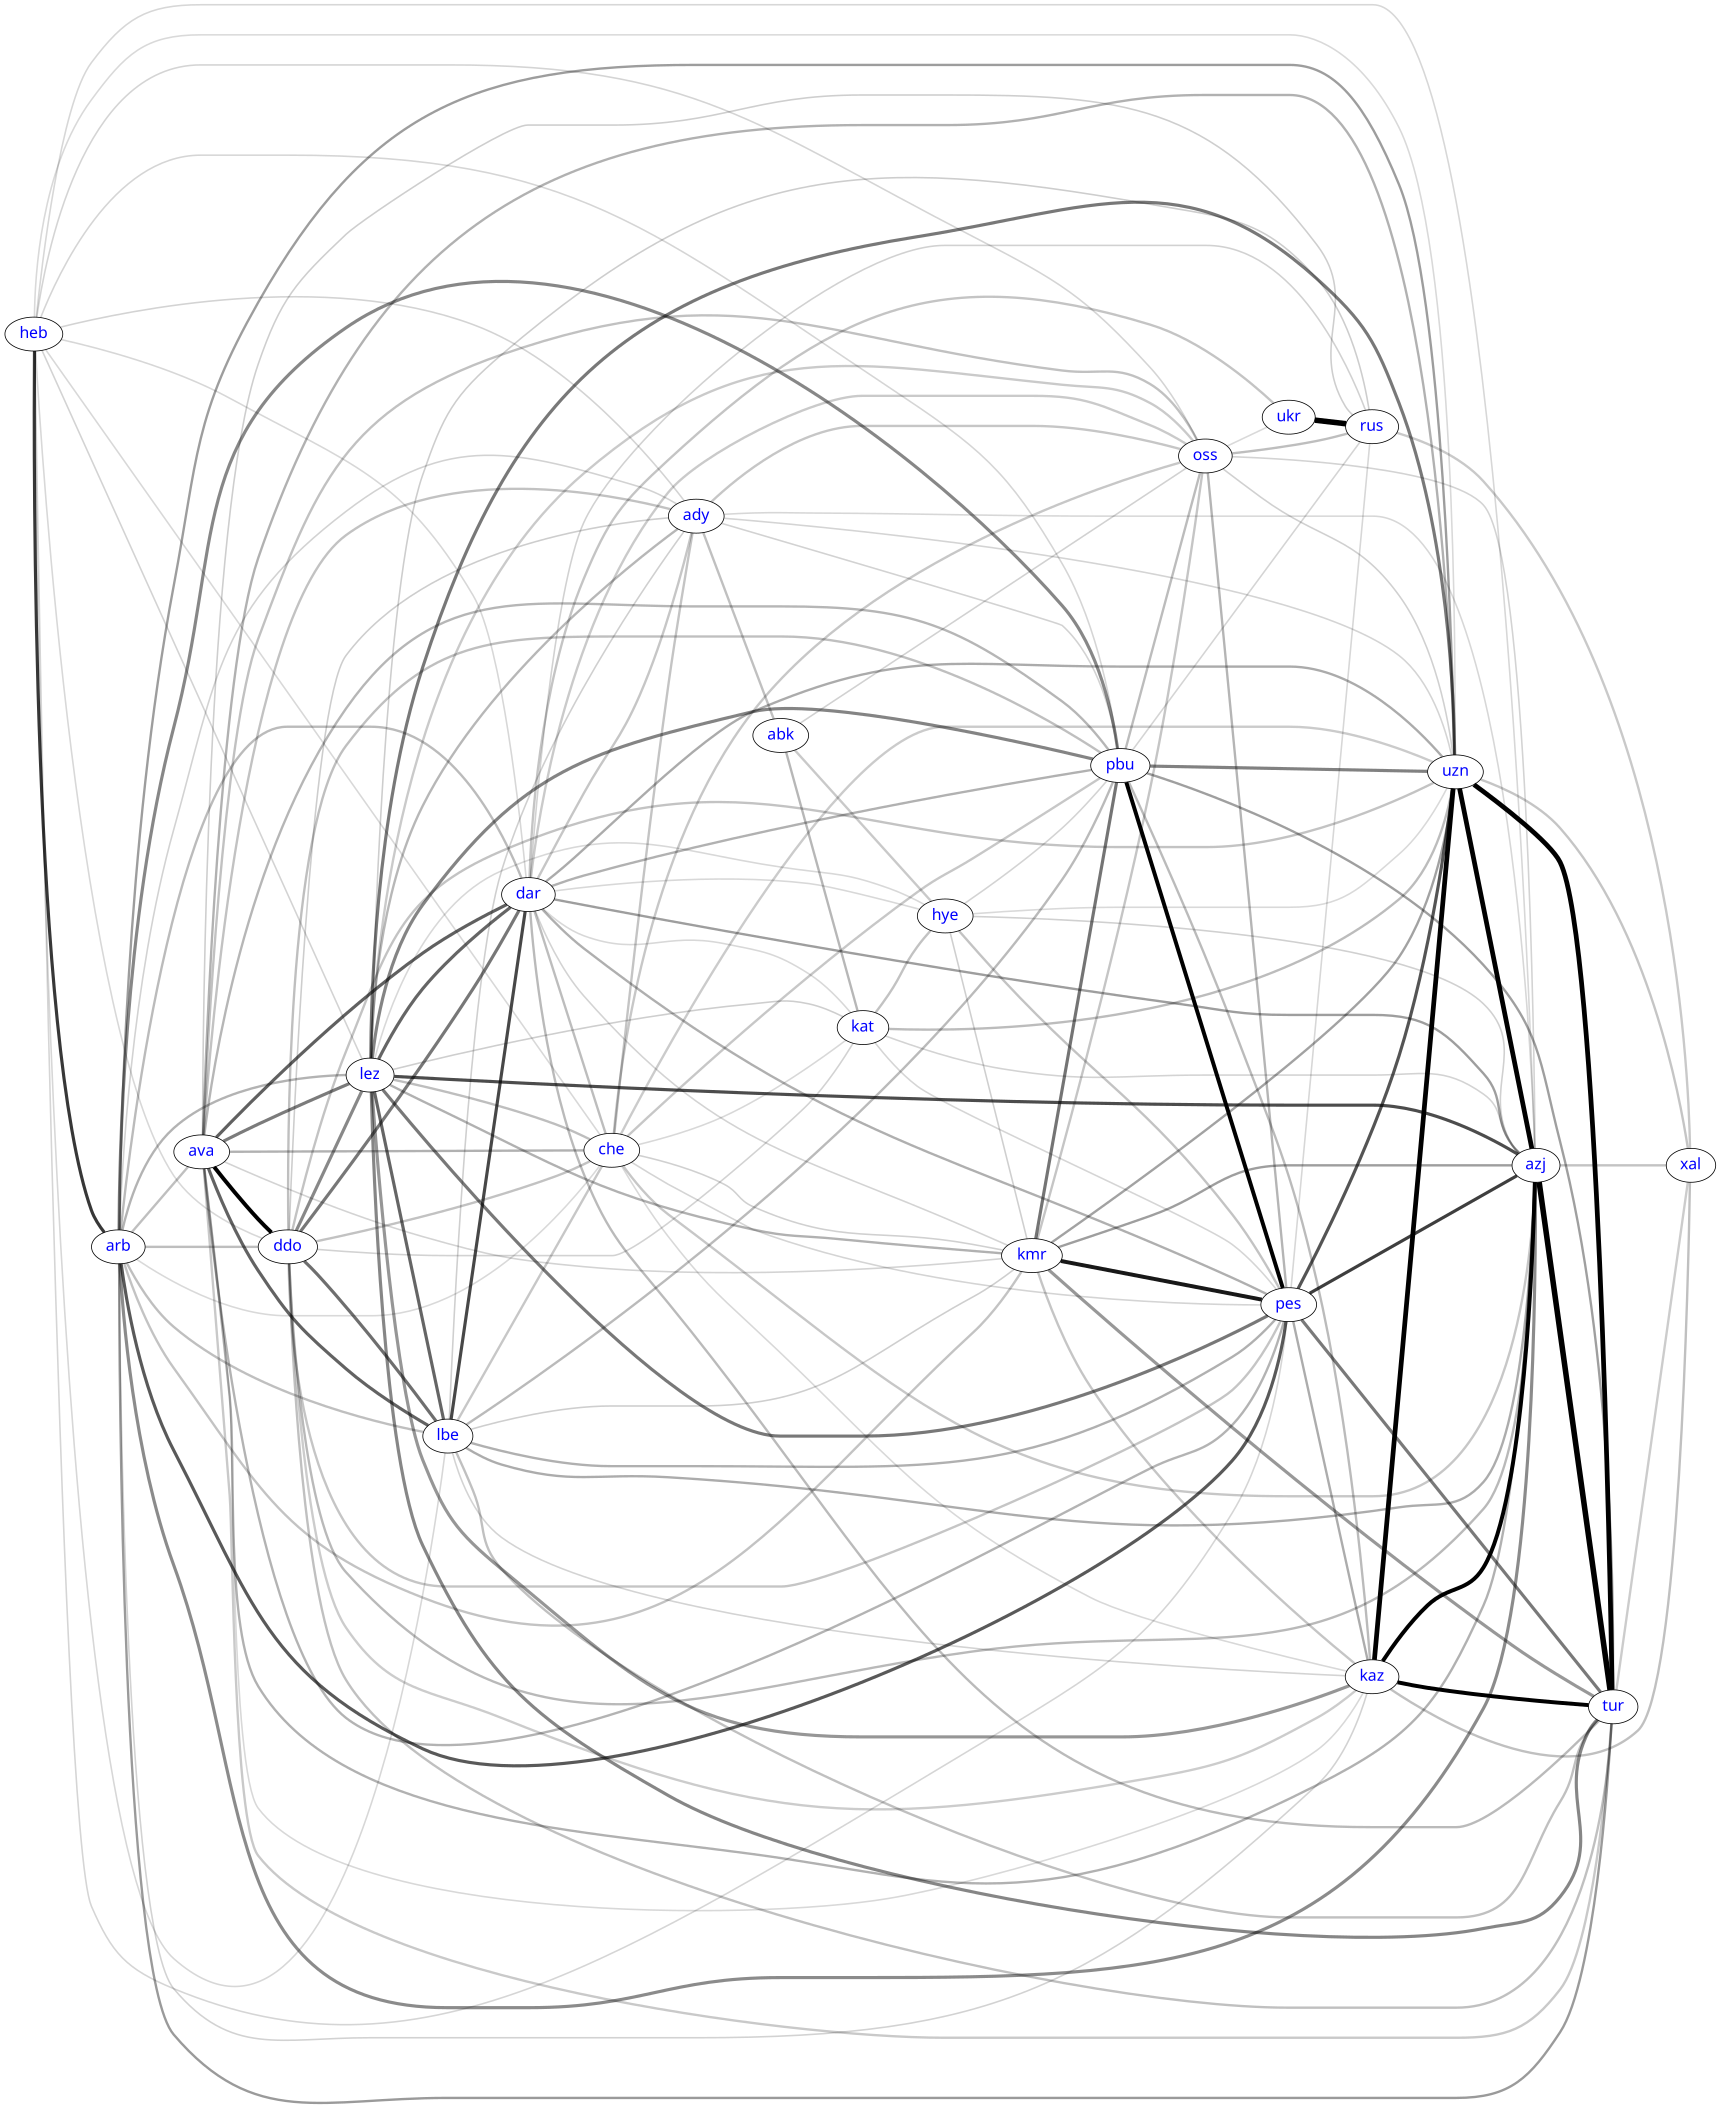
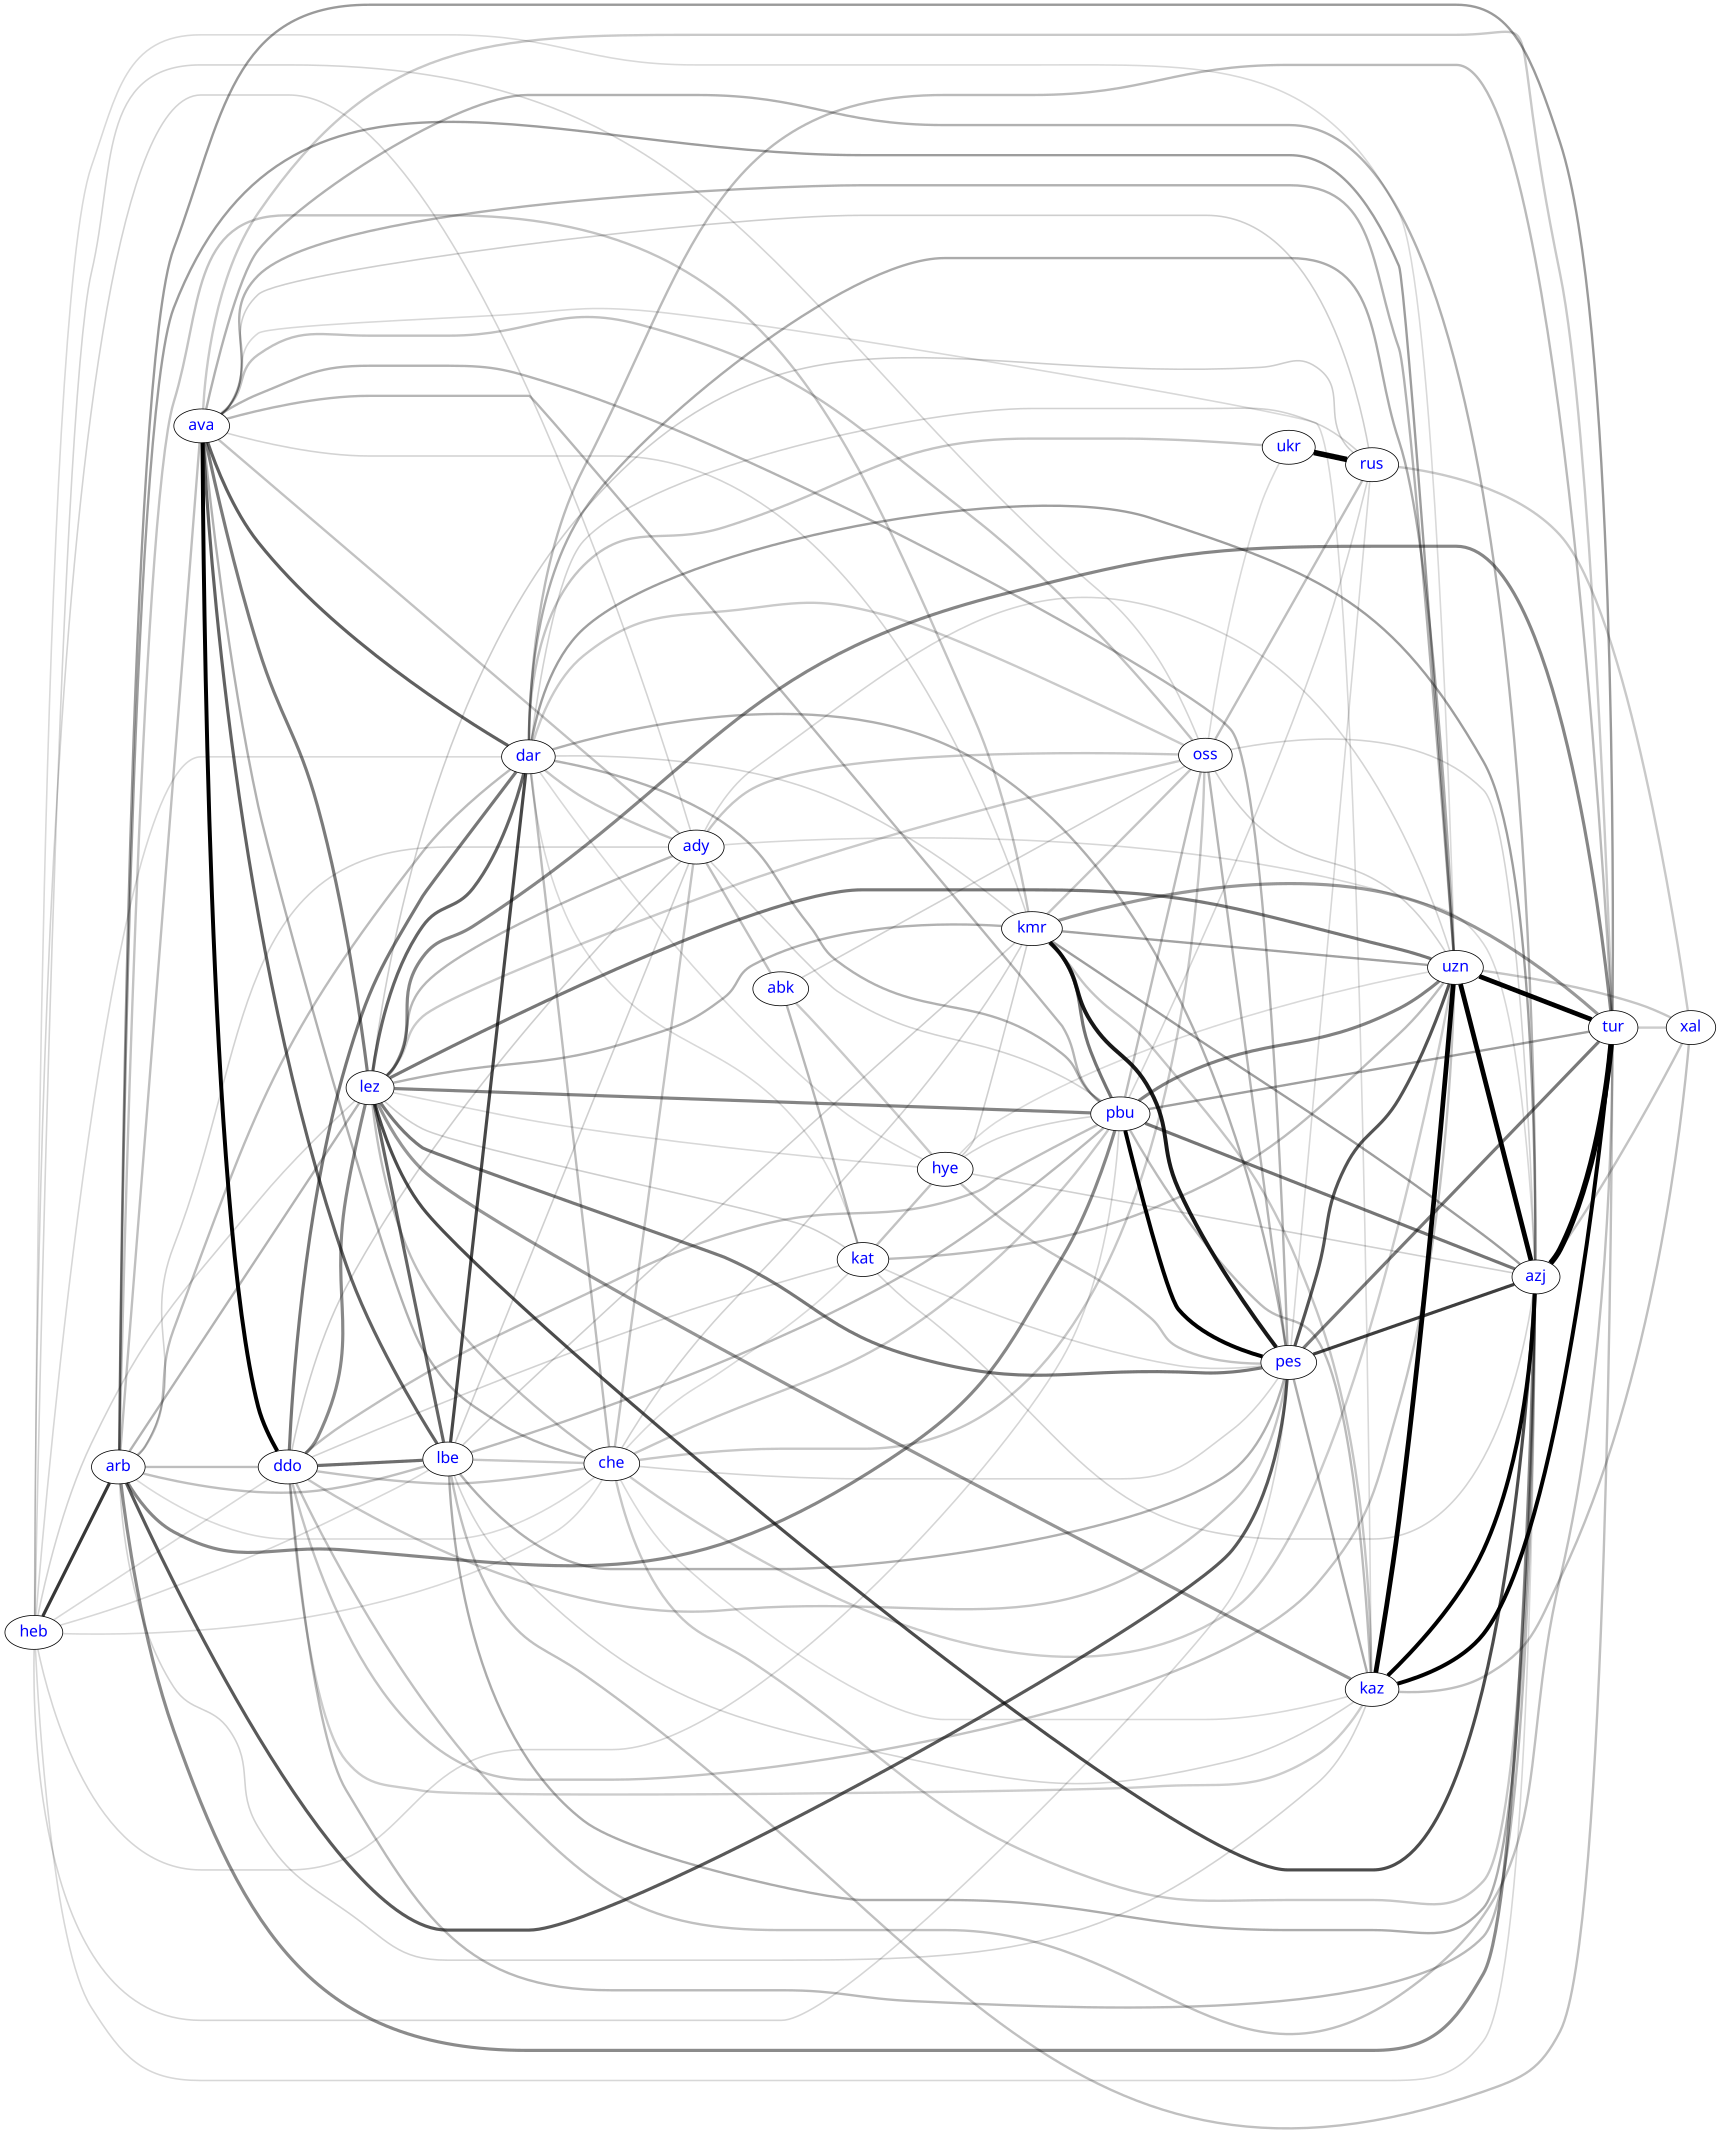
none -> (1321, 1193)
